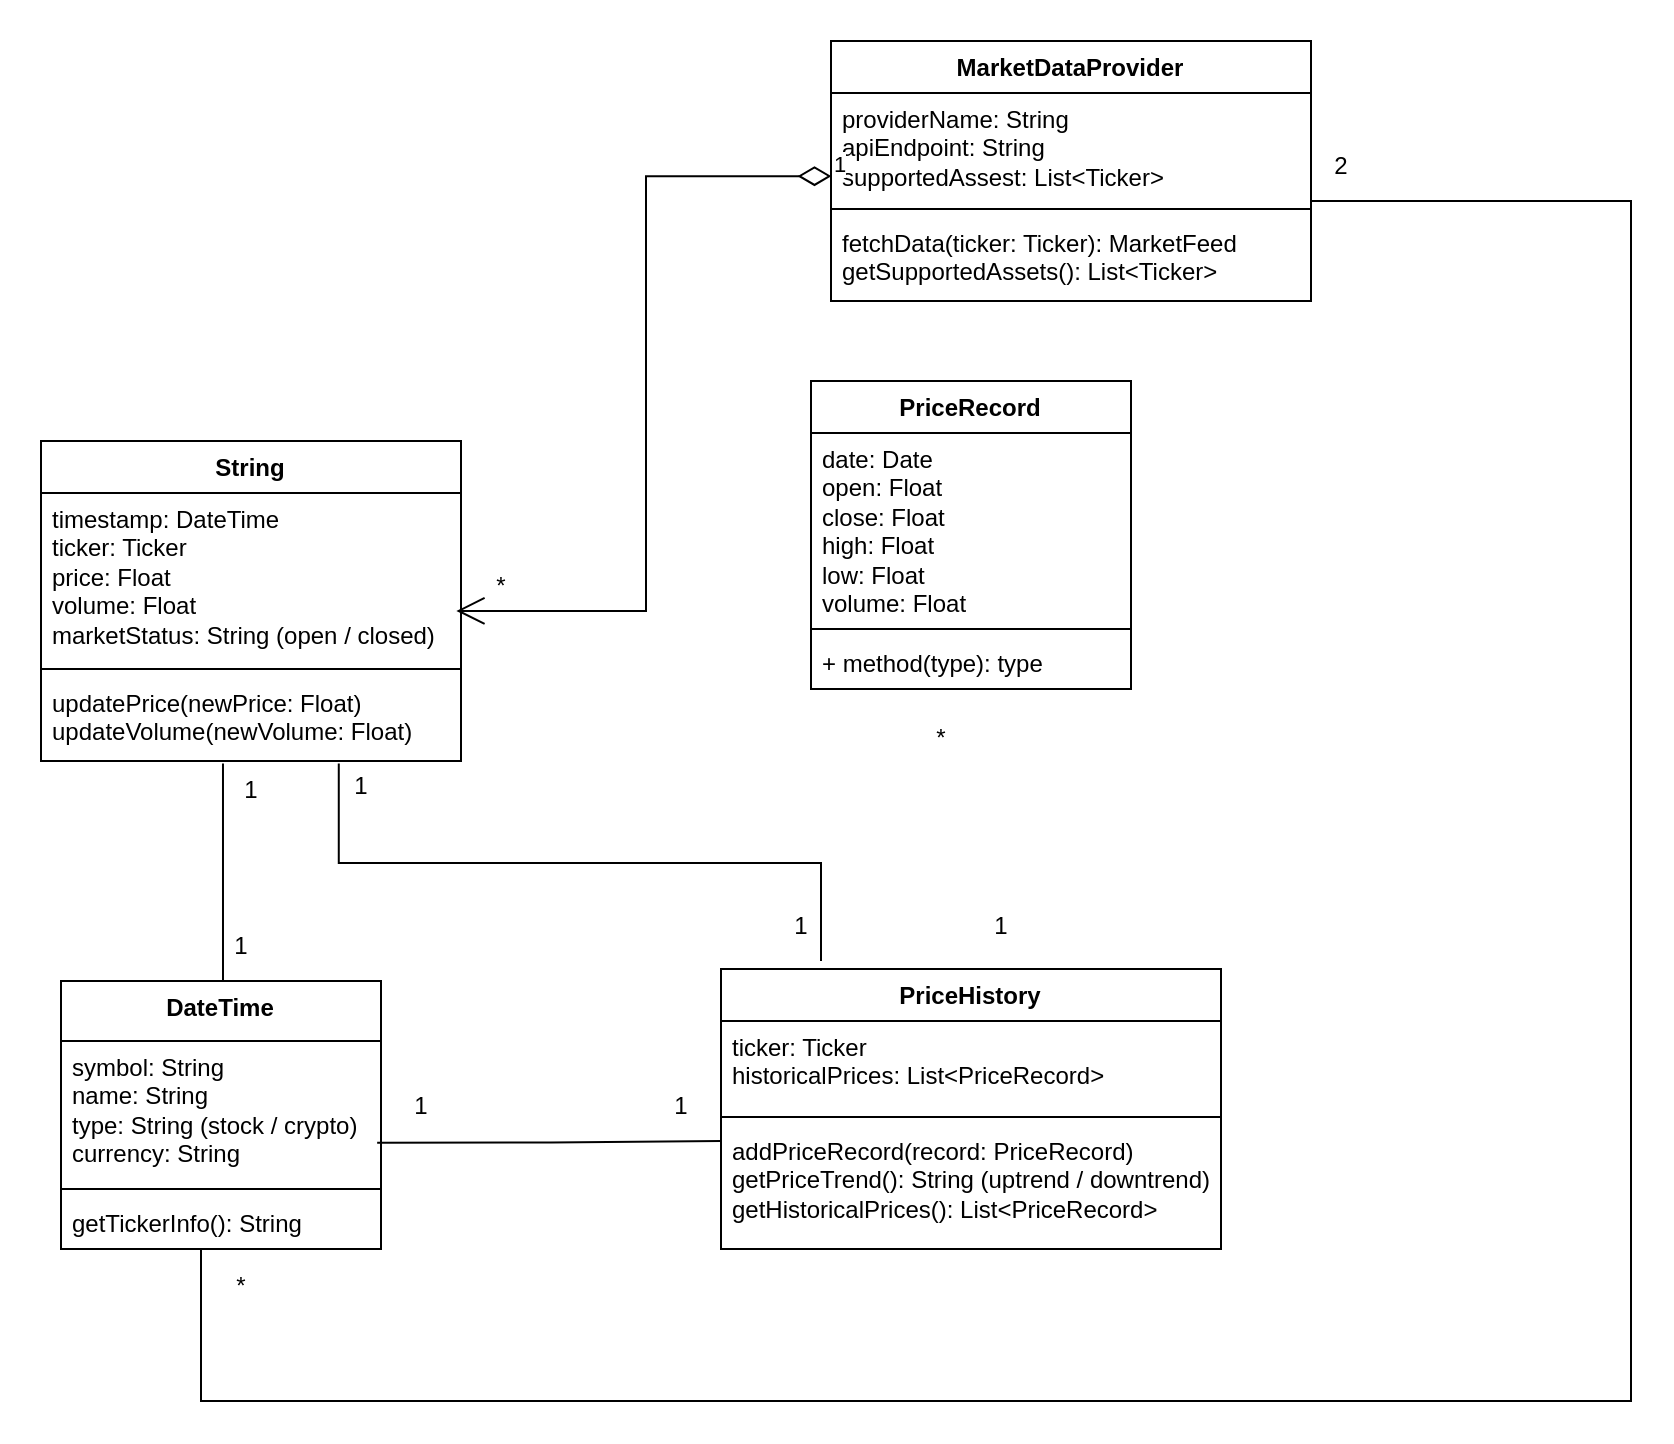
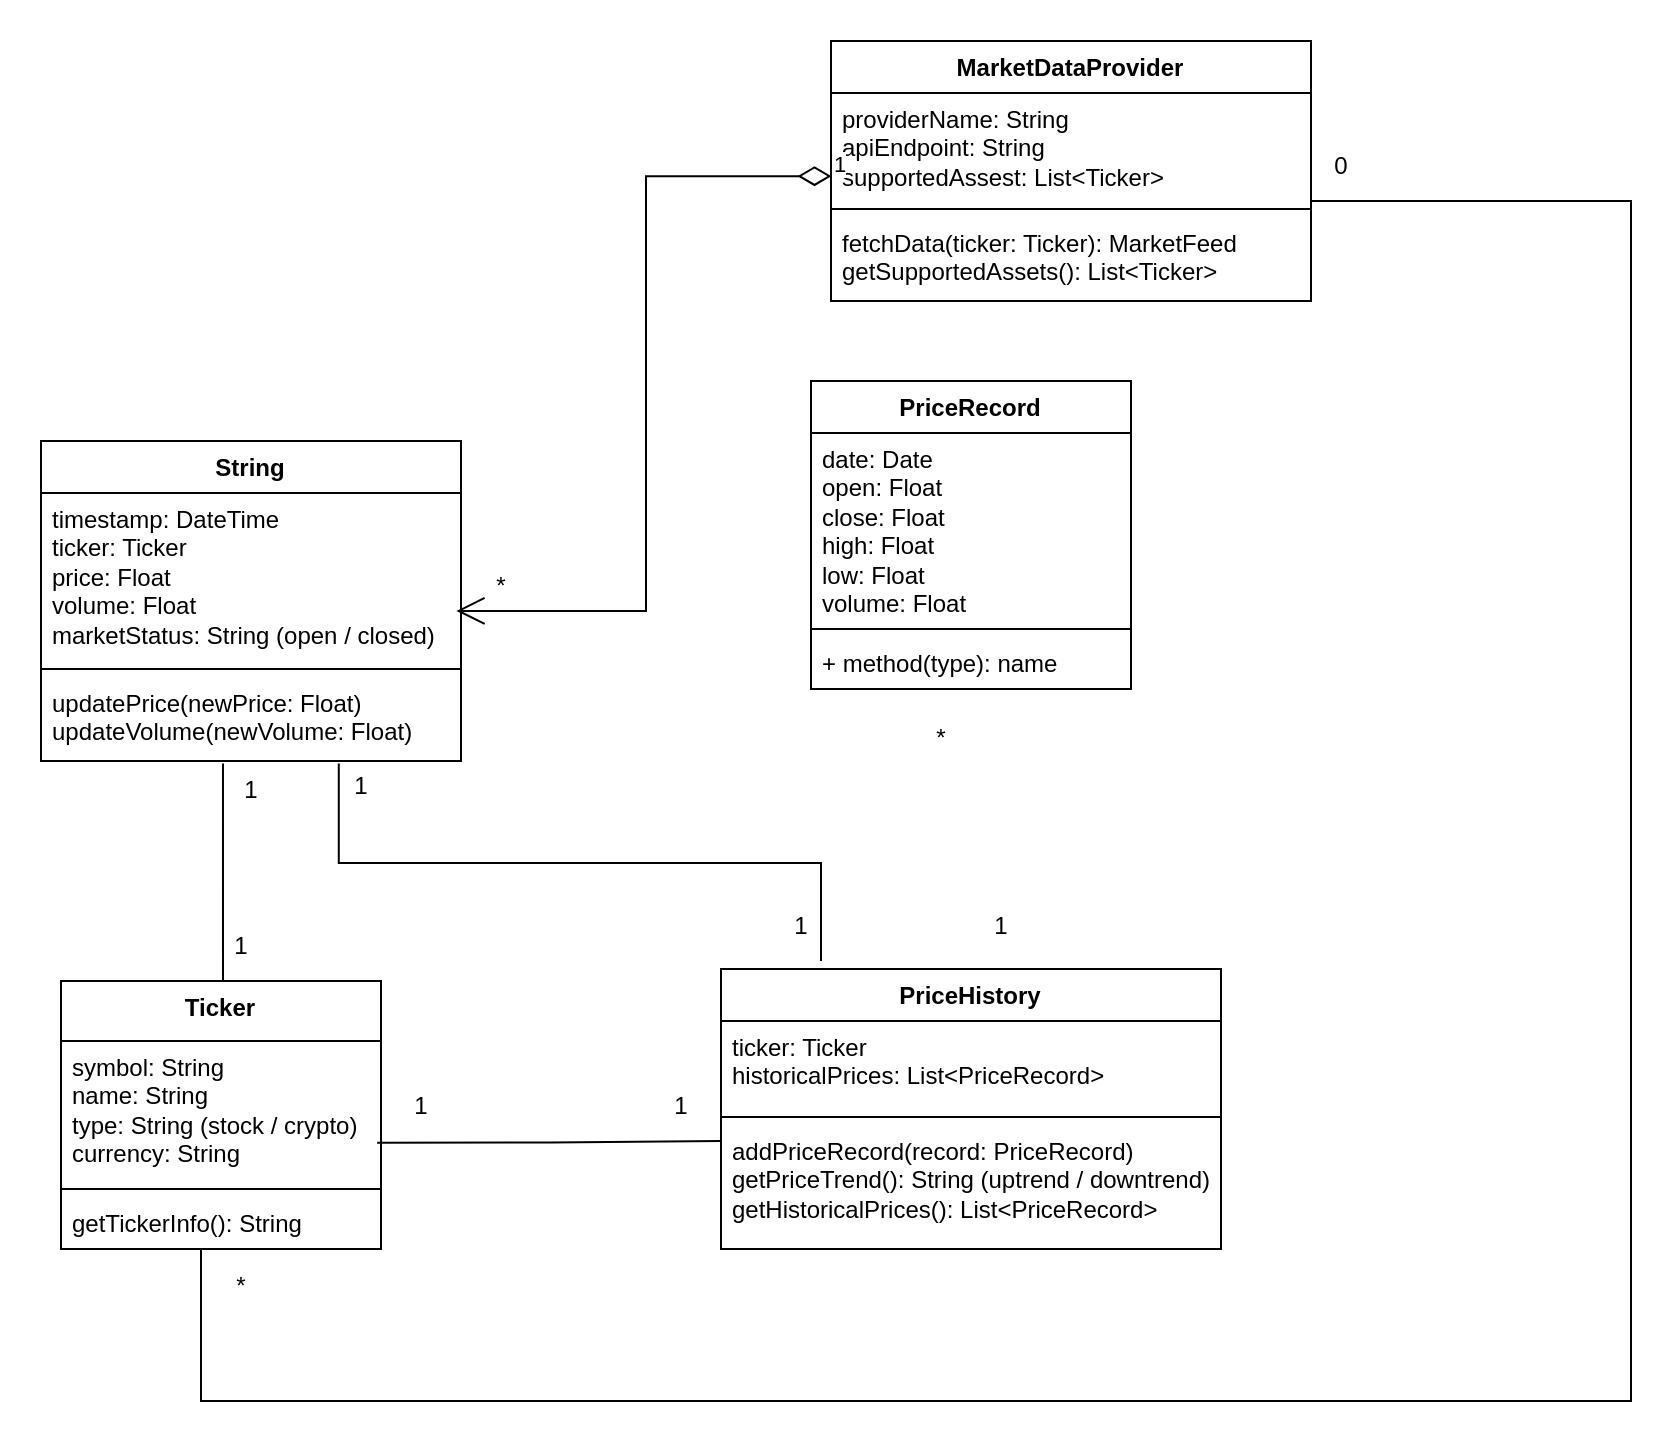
(1342, 167) -> (1342, 167)
(948, 665) -> (948, 665)
(221, 1009) -> (221, 1009)
